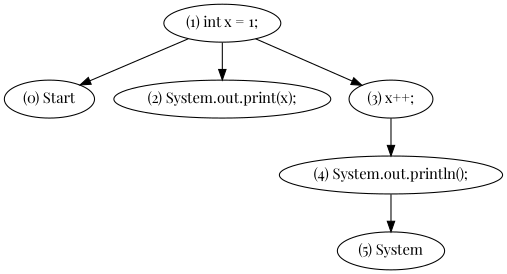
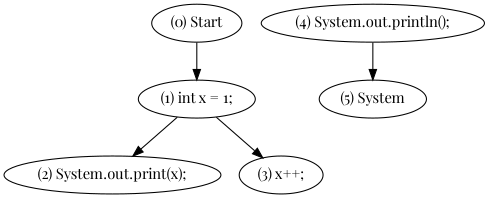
(139, 60) -> (197, 56)
(391, 132) -> none
